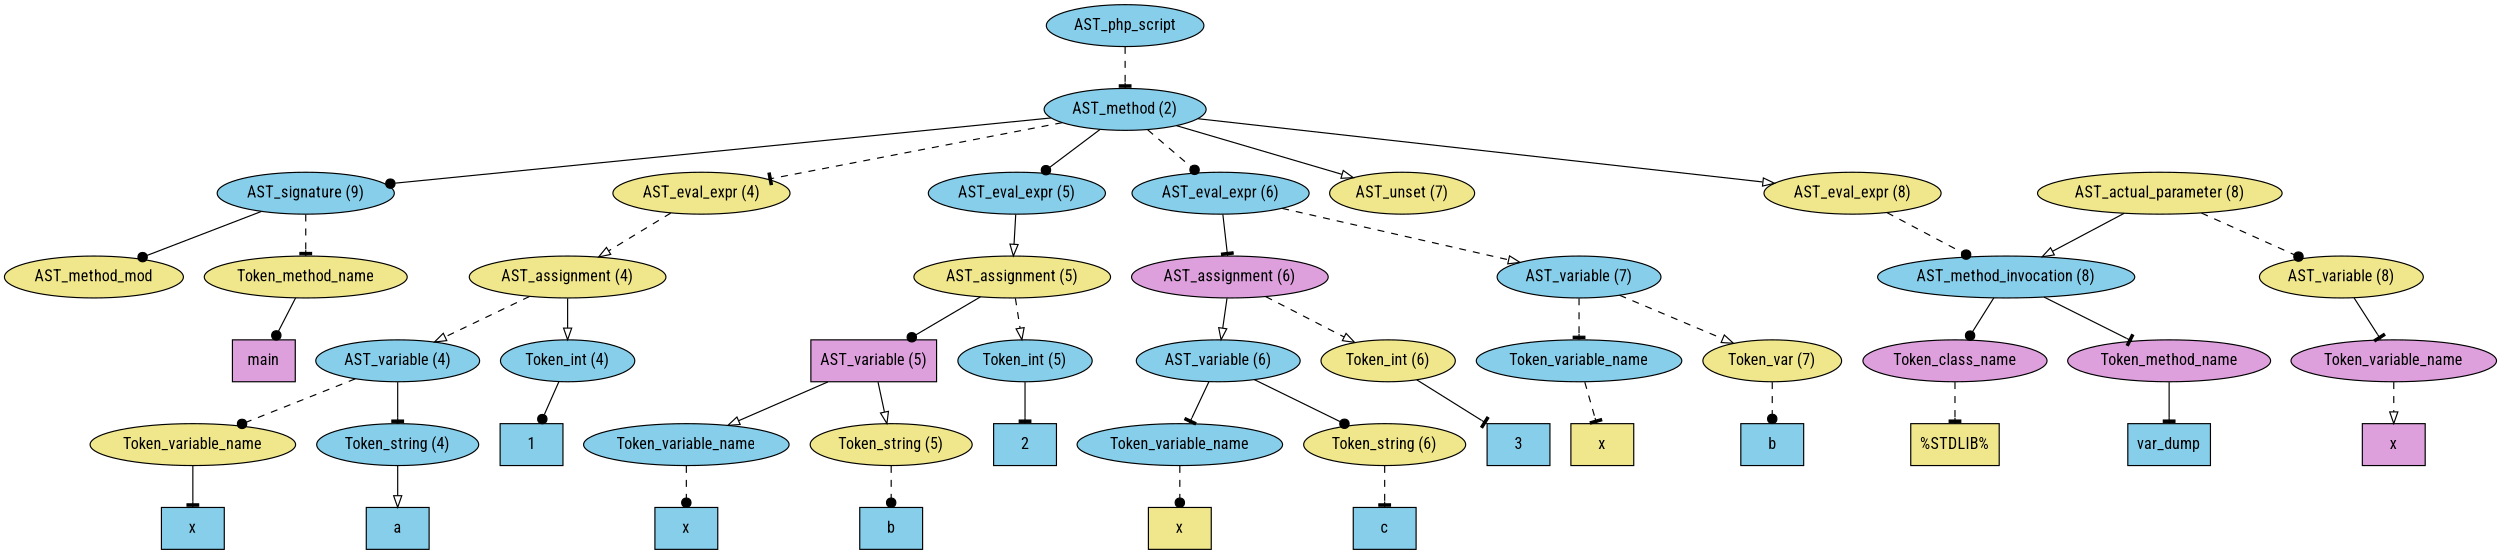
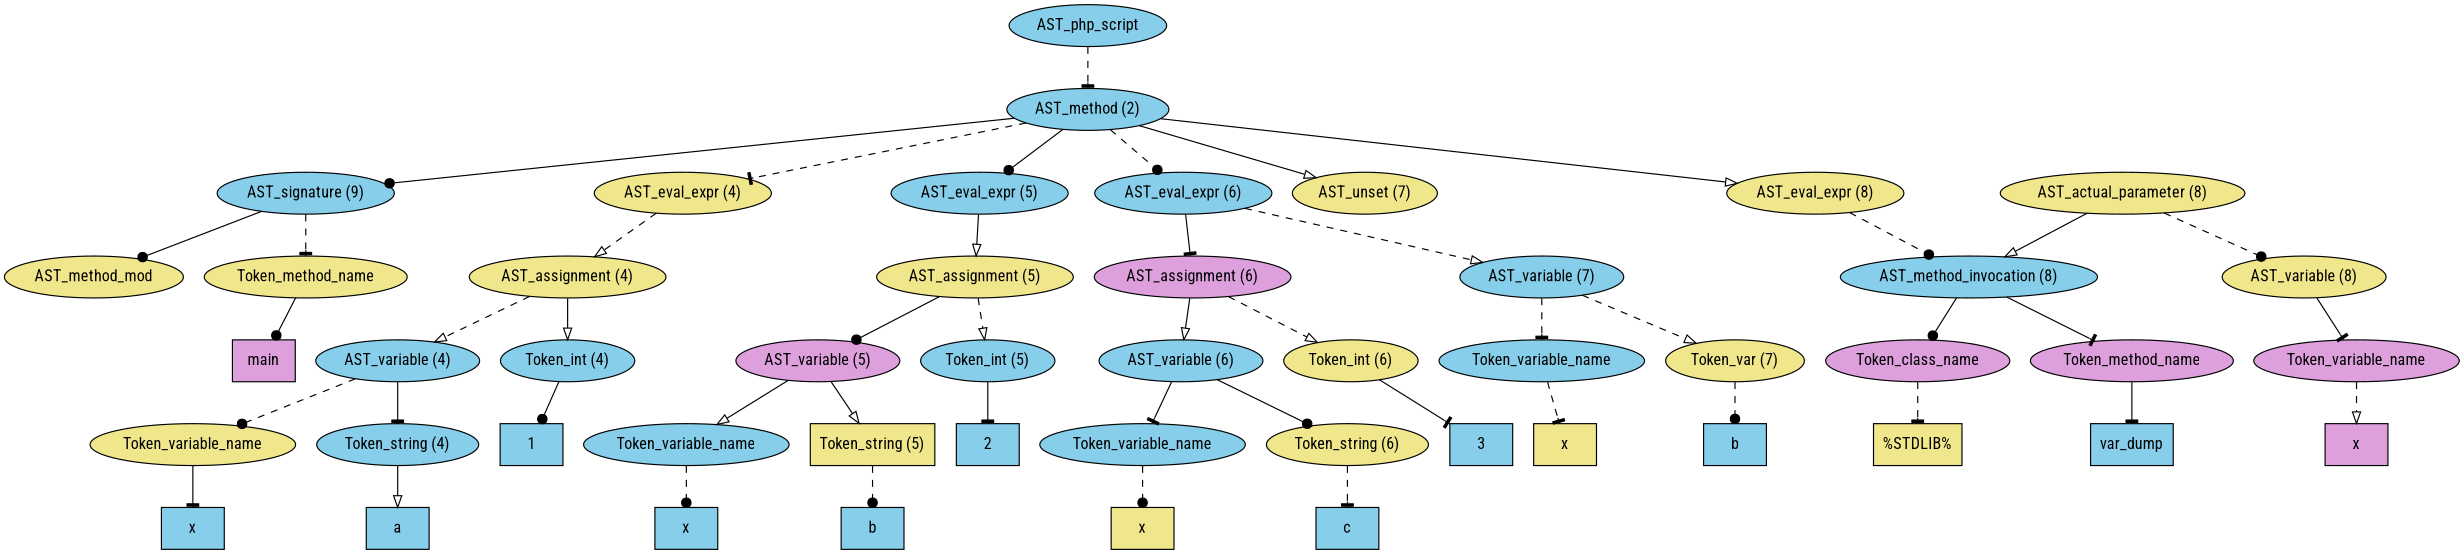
(874, 361) -> (818, 361)
(891, 445) -> (873, 445)
